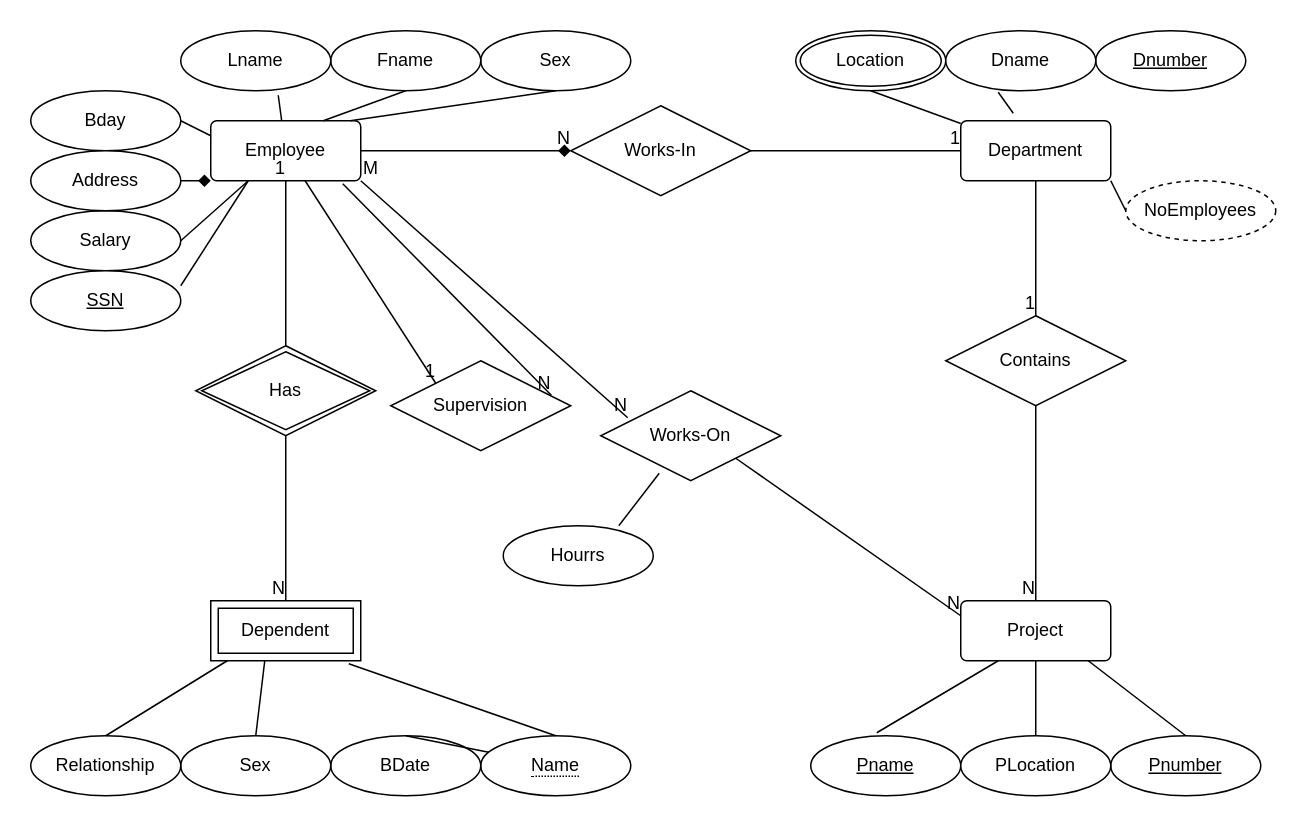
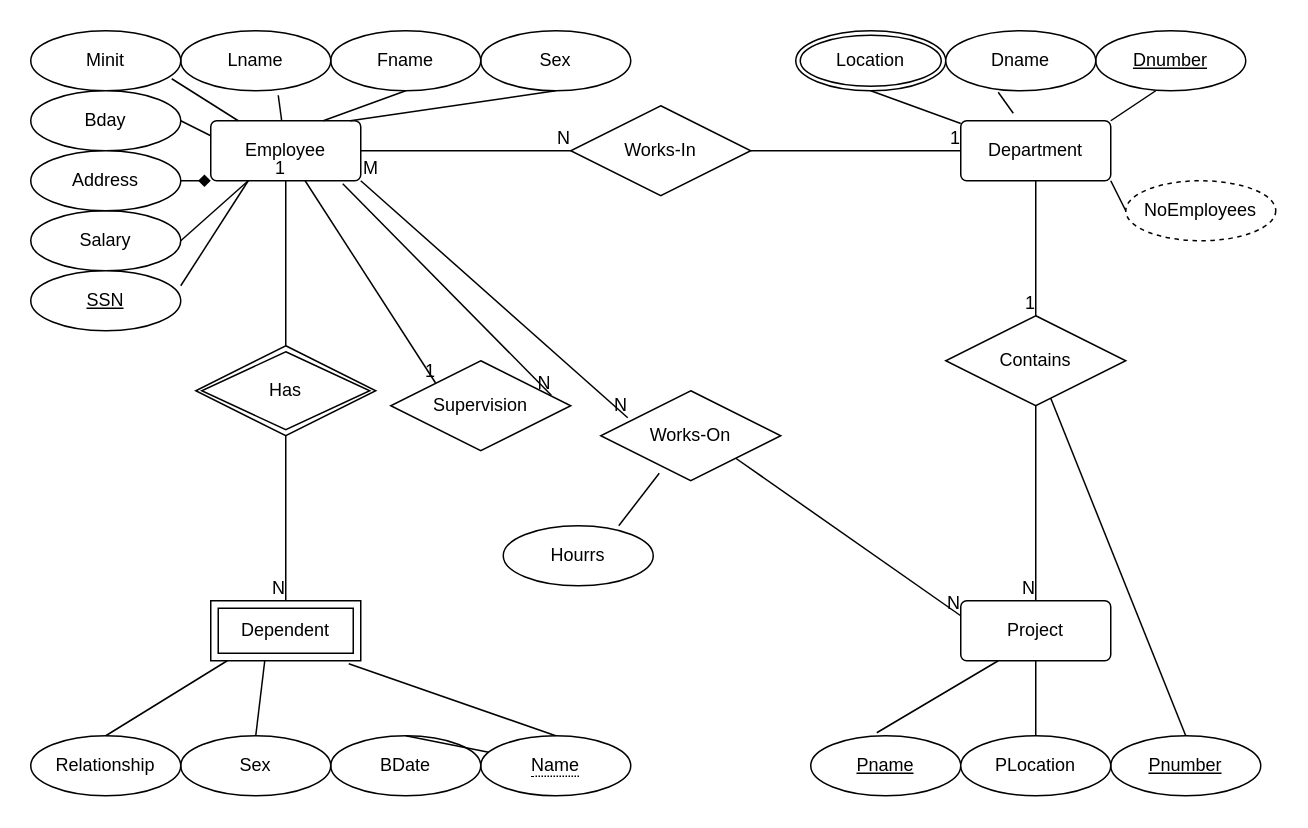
none -> (106, 61)
none -> (205, 100)
none -> (1133, 106)
(558, 151) -> (563, 151)
(1137, 699) -> (1118, 567)
